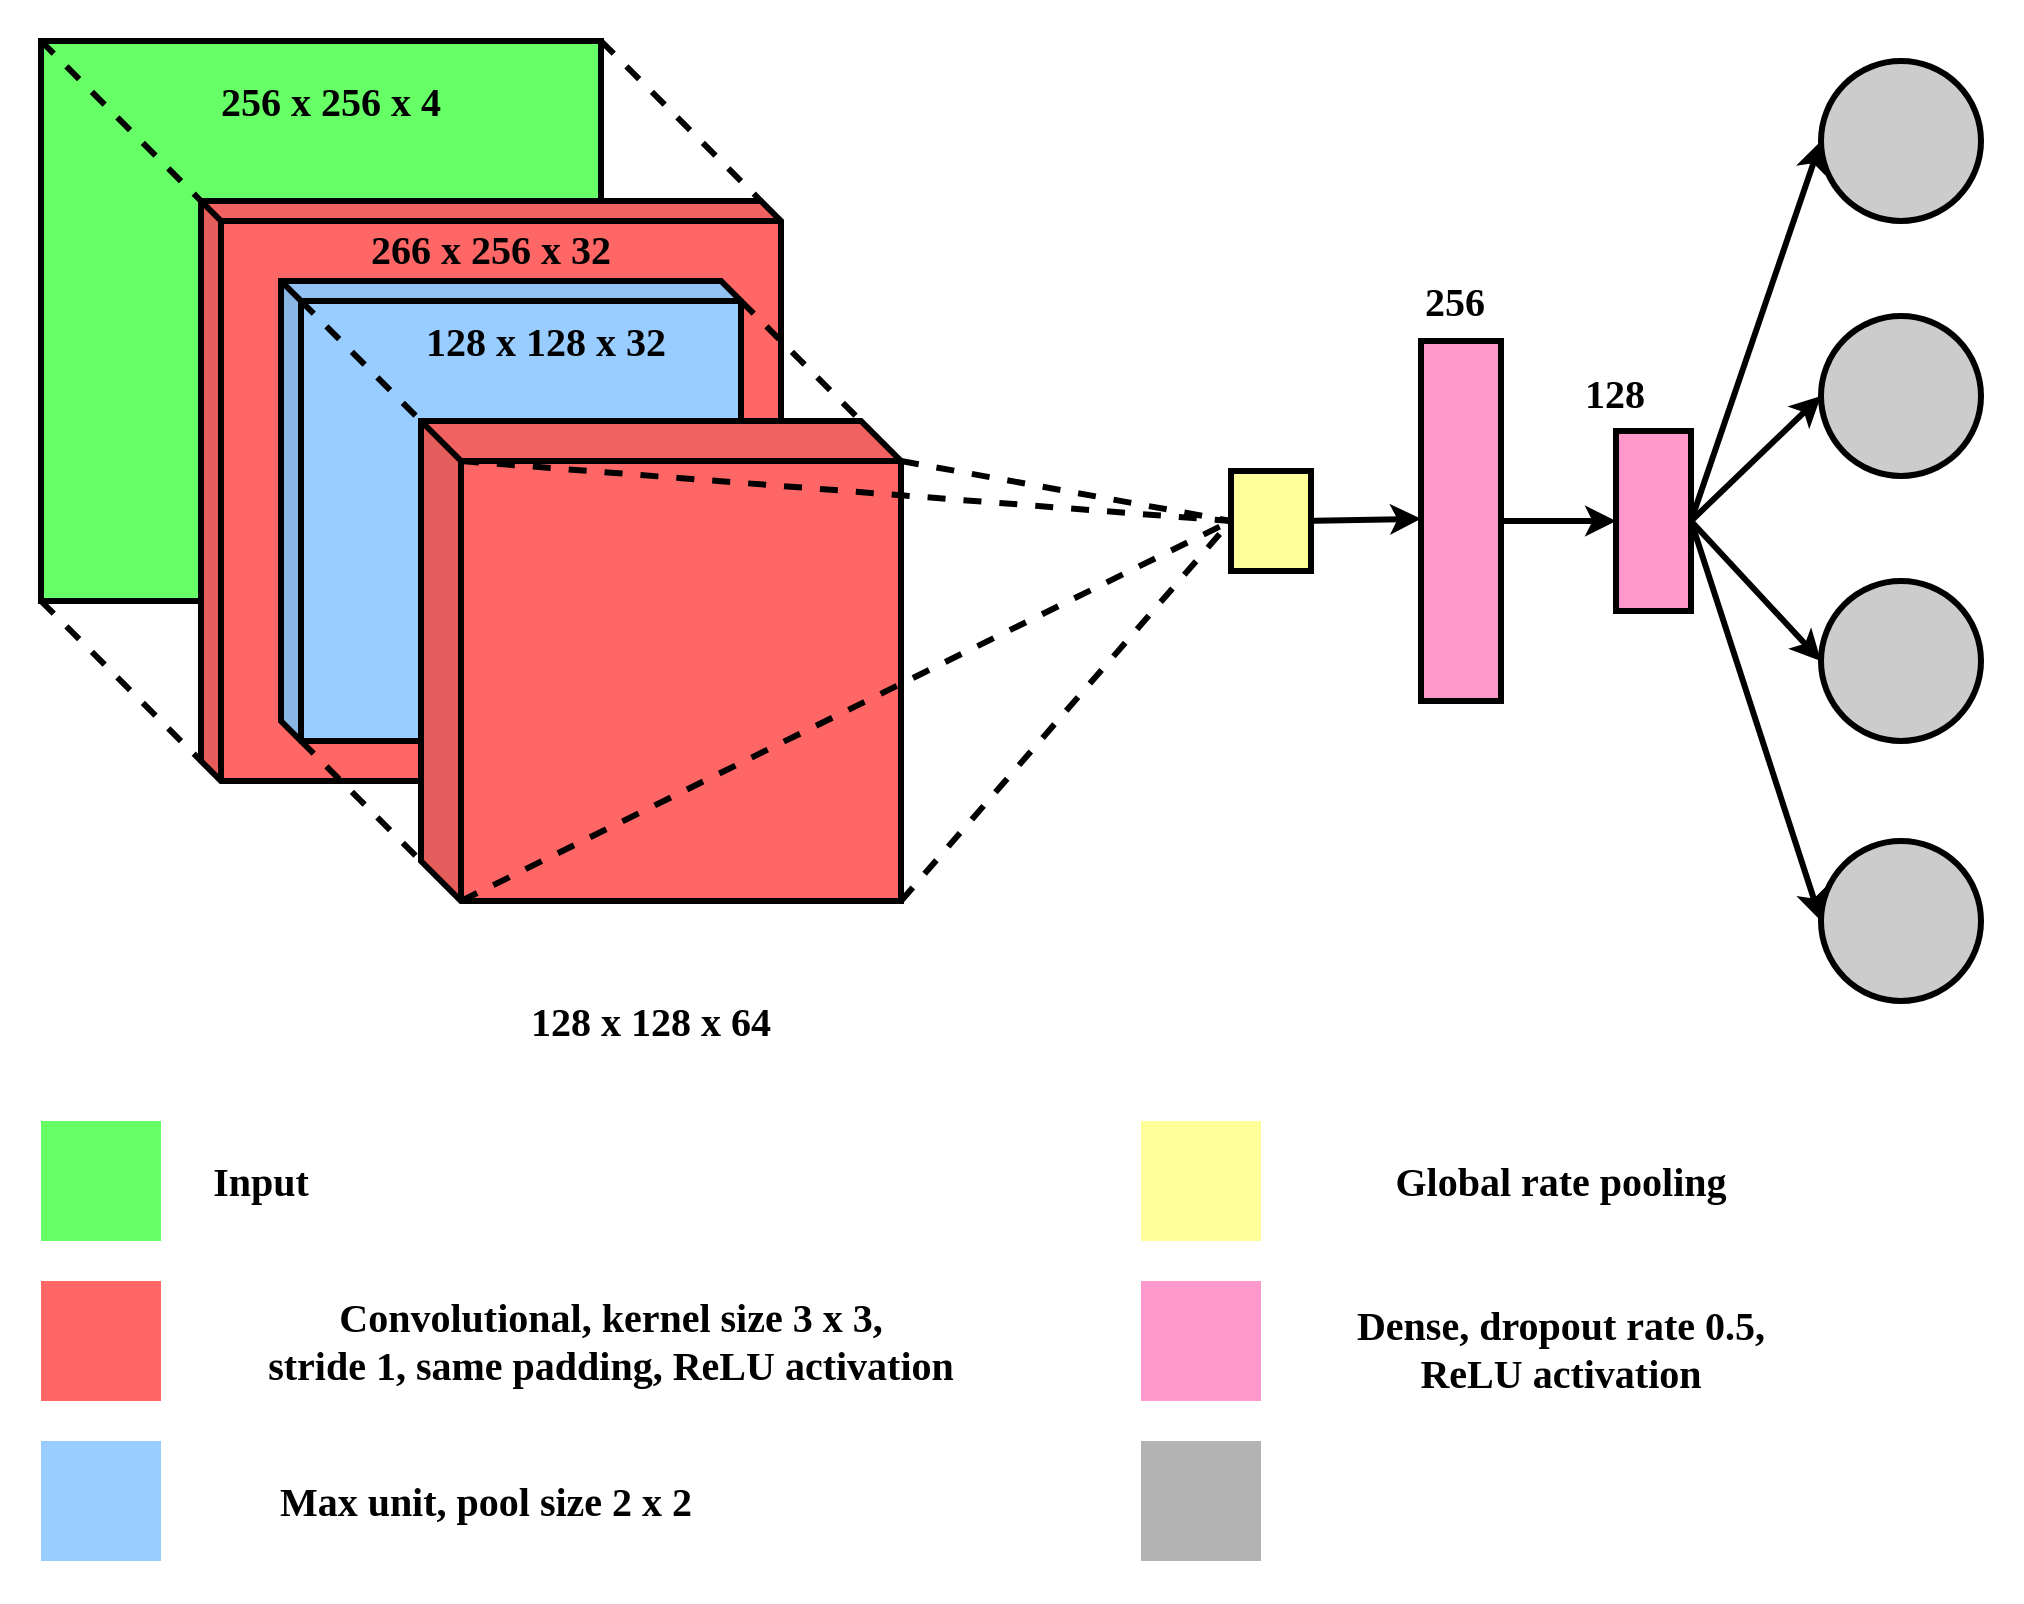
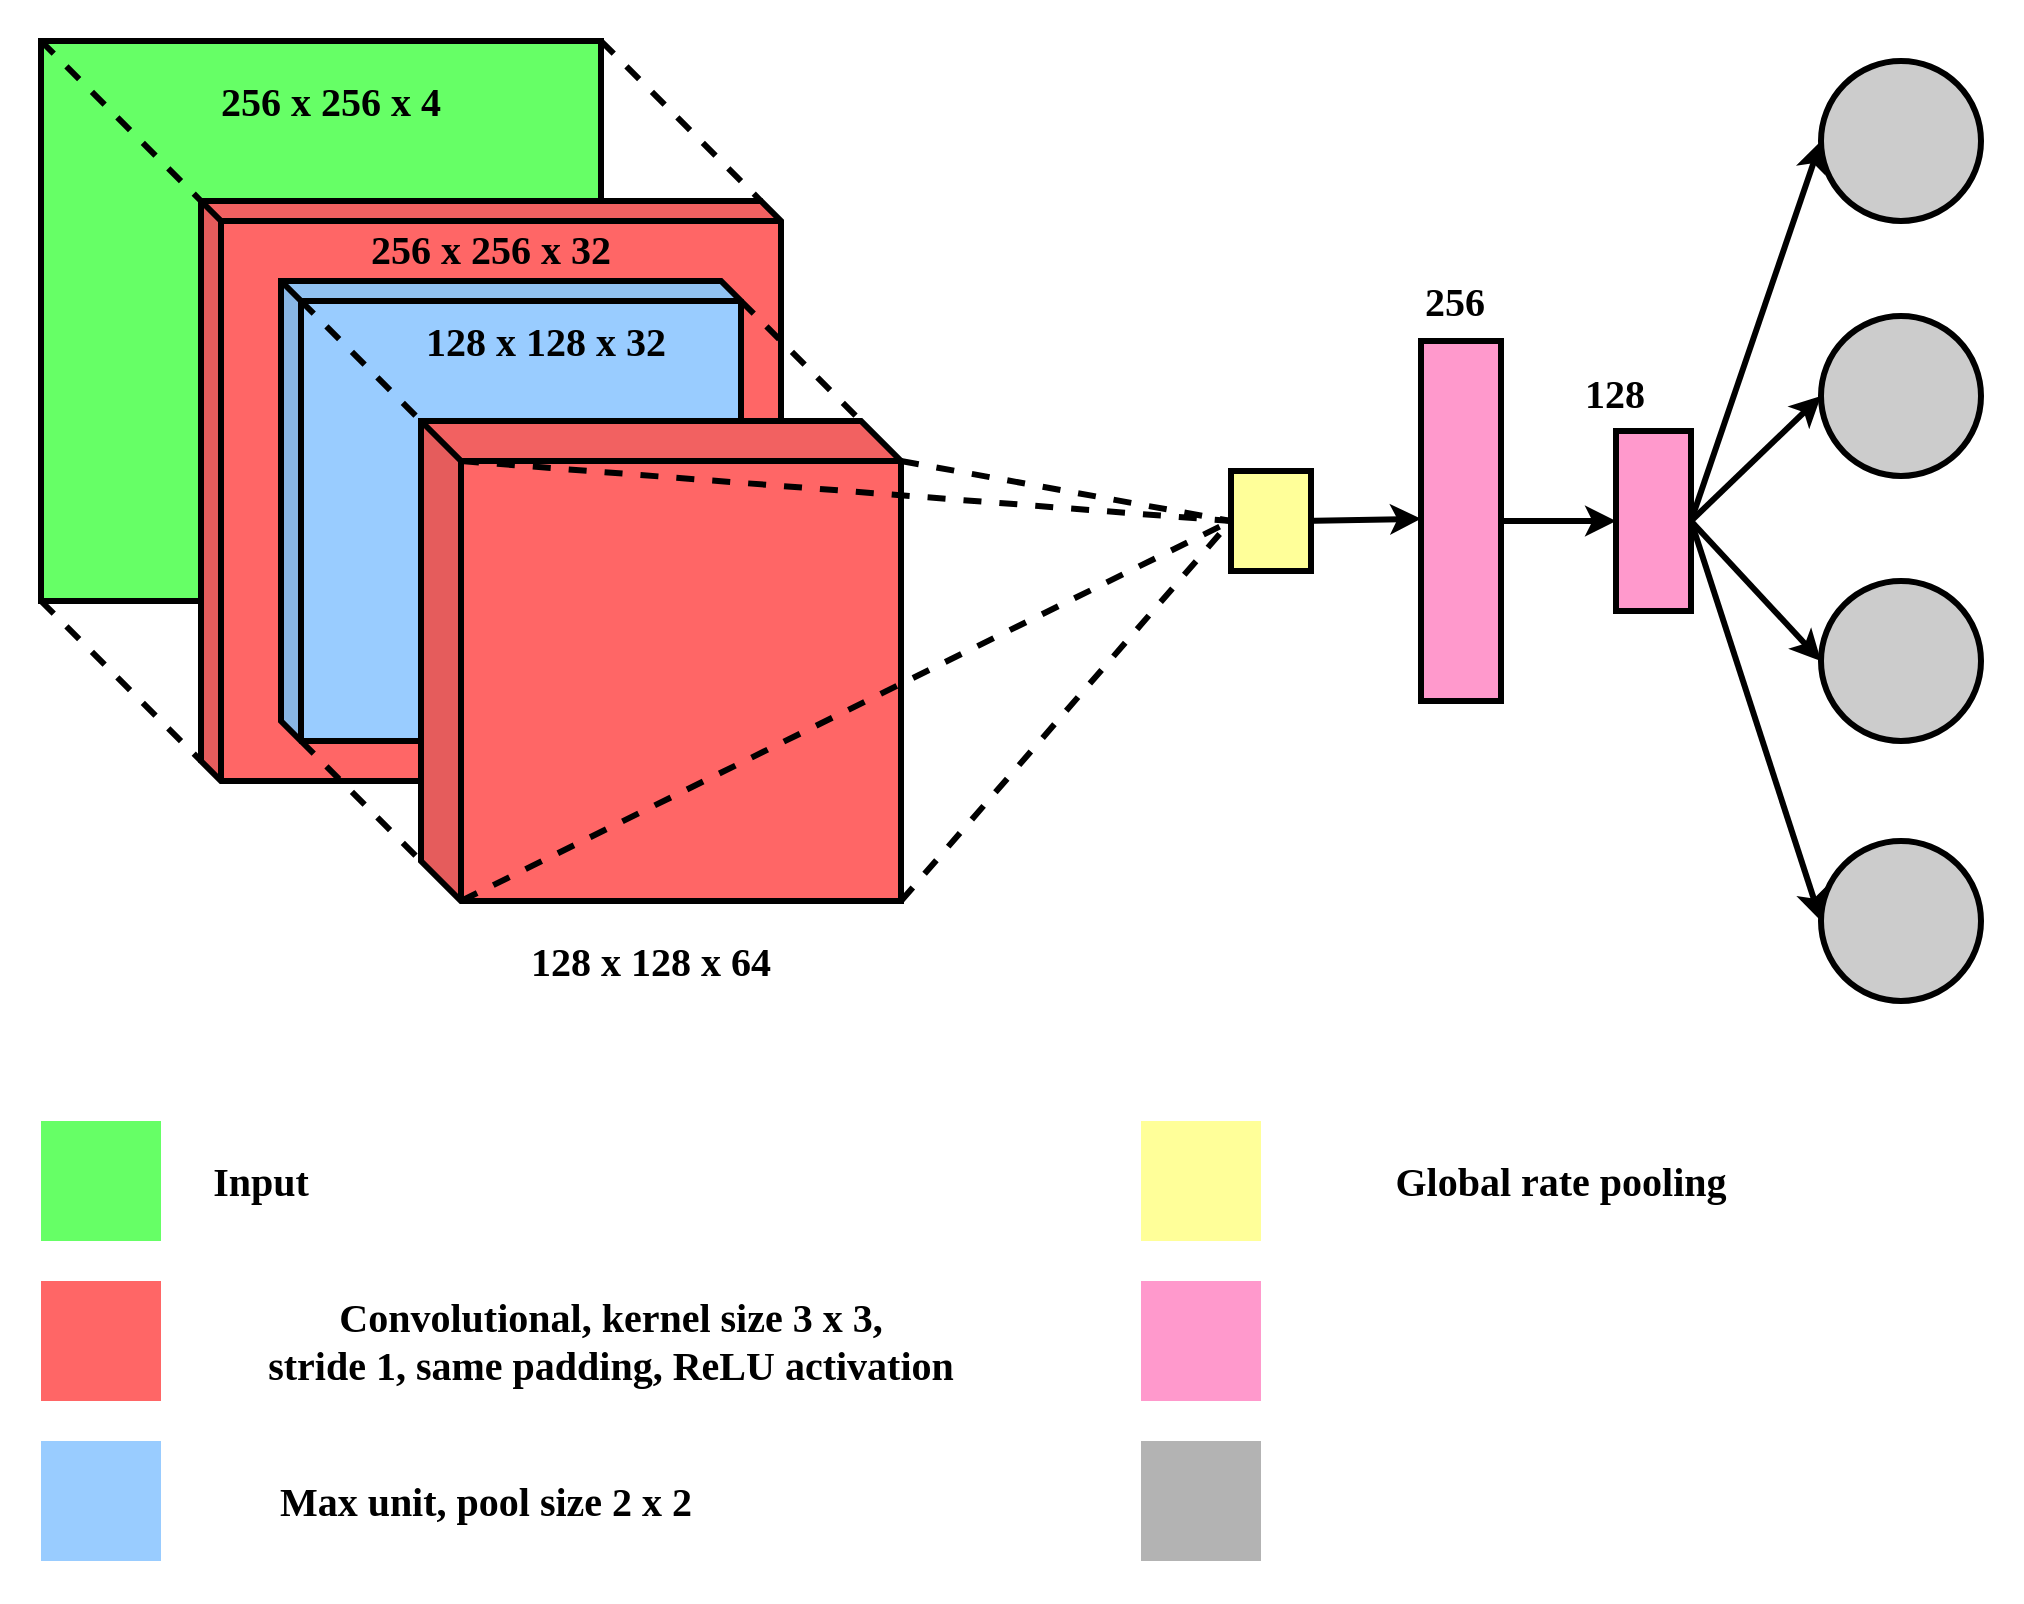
(492, 249) -> (492, 249)
(651, 1021) -> (651, 961)
(1561, 1349) -> none
